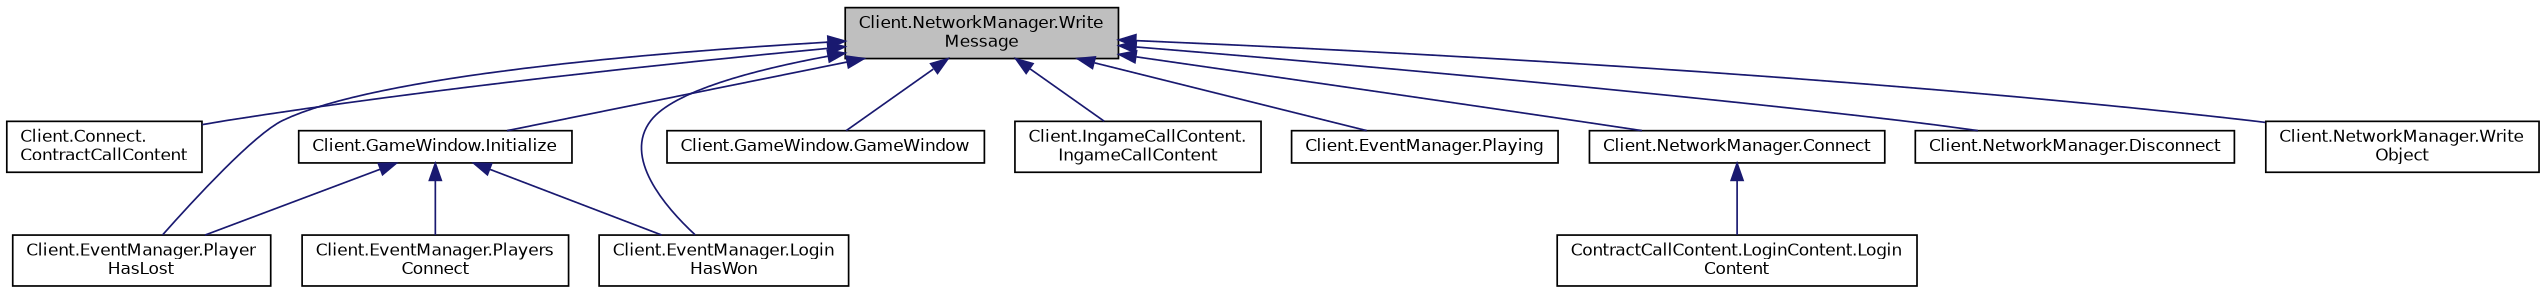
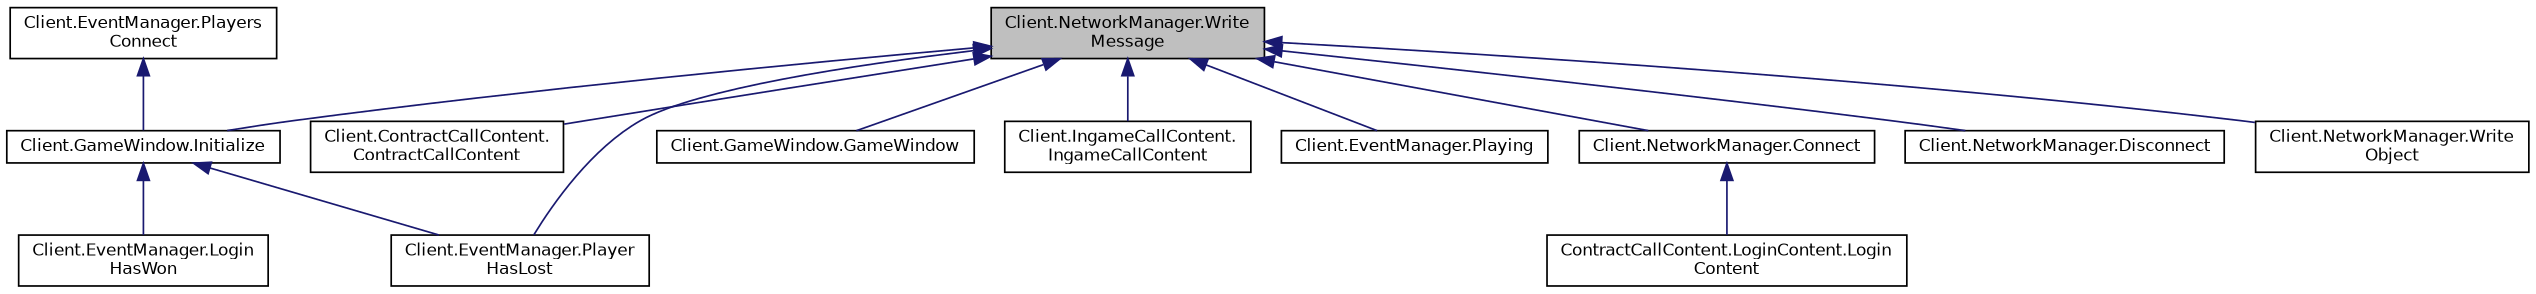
(660, 112) -> none
(104, 147) -> (437, 147)
(435, 208) -> (143, 103)
